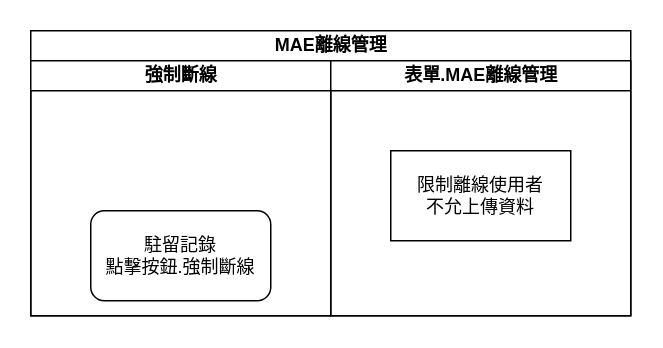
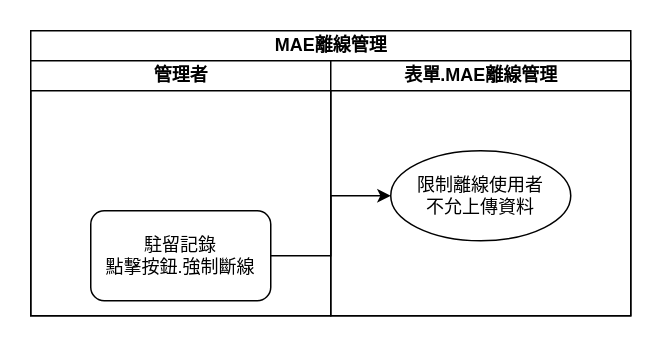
(182, 76) -> (182, 76)
(481, 196) -> (481, 196)
none -> (299, 256)
